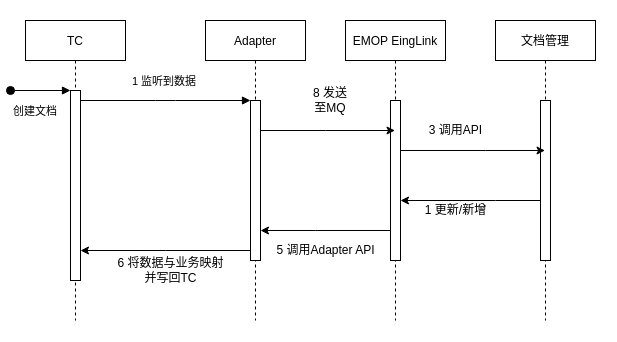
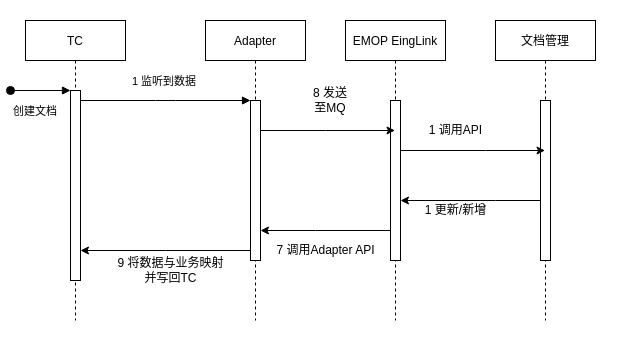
(456, 131) -> (456, 131)
(326, 251) -> (326, 251)
(171, 271) -> (171, 271)
